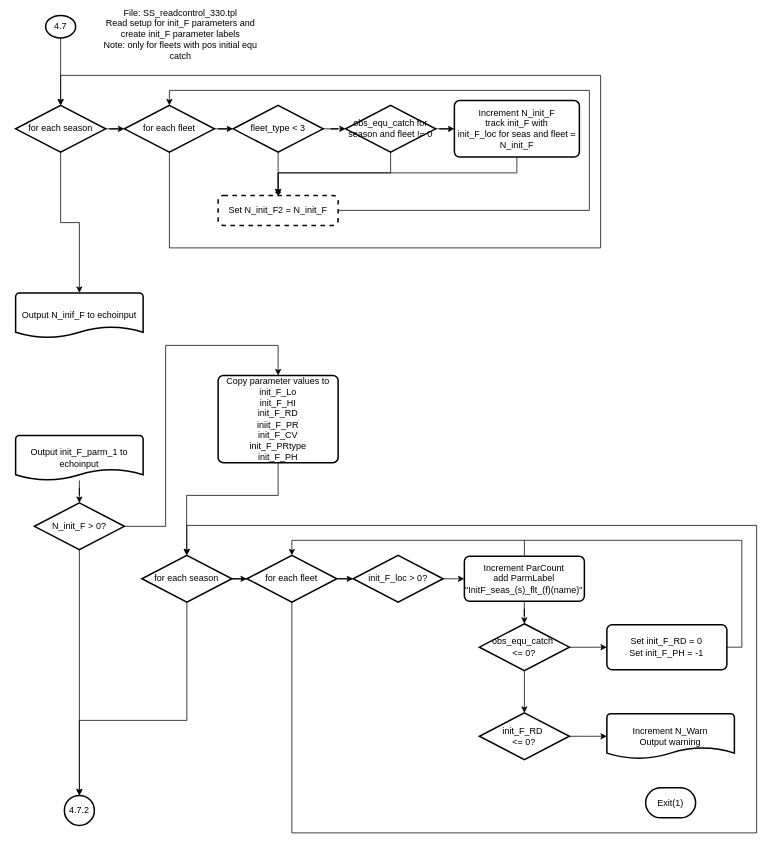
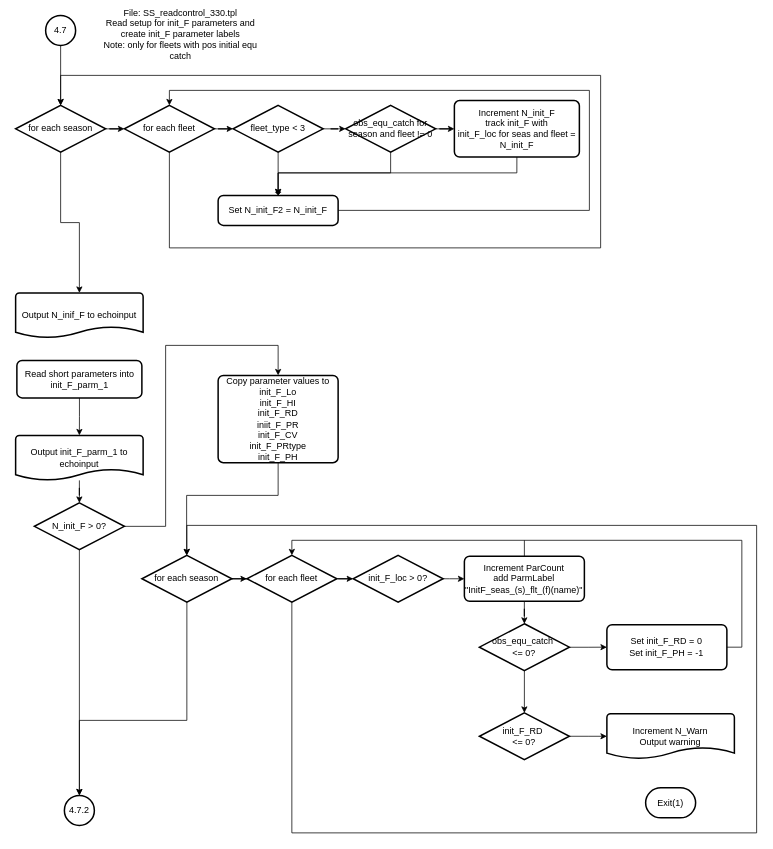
(60, 27) -> (60, 30)
(278, 210) -> (278, 210)
none -> (79, 379)
none -> (79, 414)
